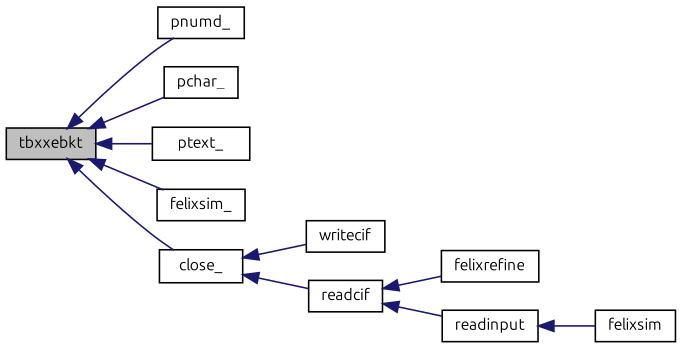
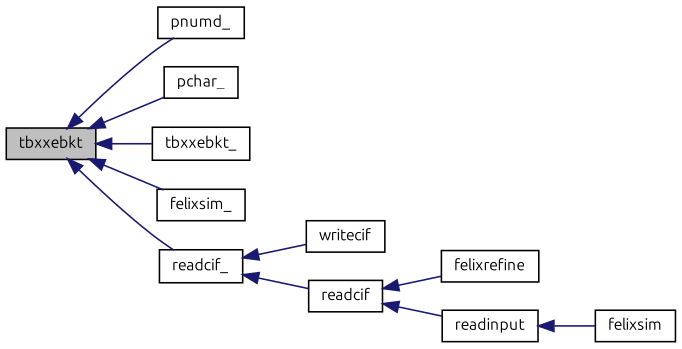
(201, 144) -> (201, 144)
(201, 266) -> (201, 266)
